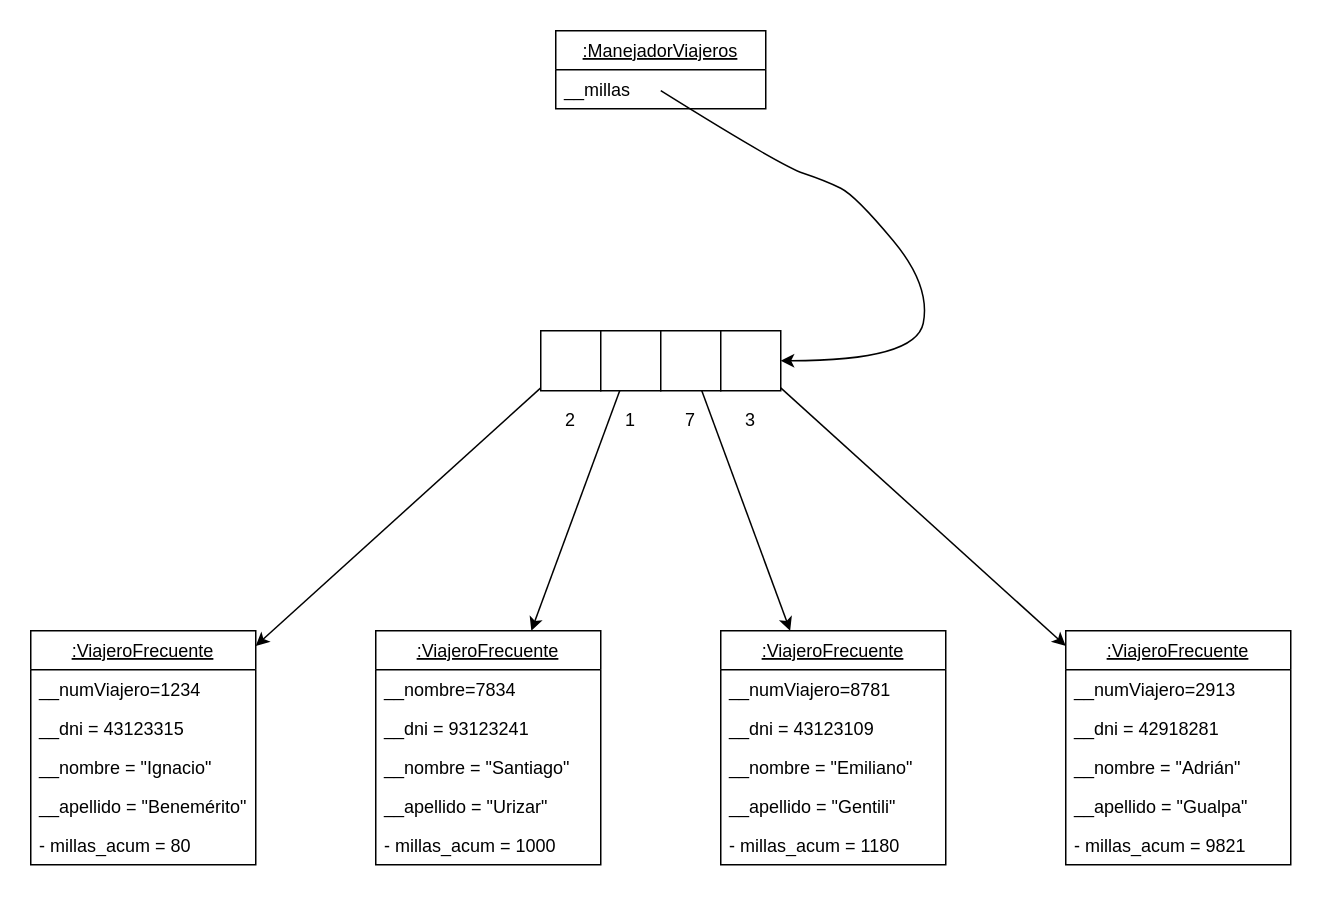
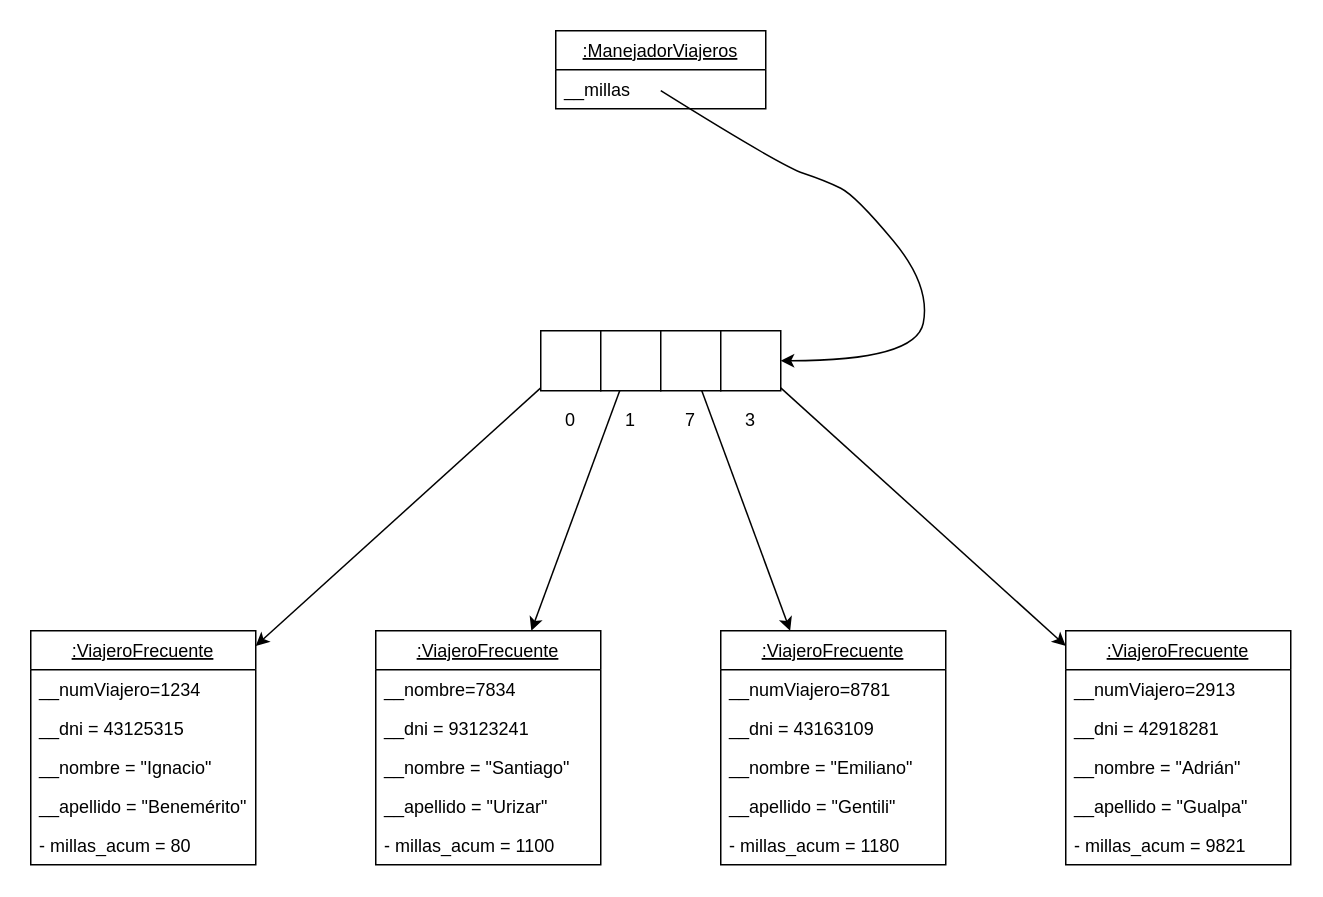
(571, 421) -> (571, 421)
(113, 729) -> (113, 729)
(803, 729) -> (803, 729)
(471, 846) -> (471, 846)
